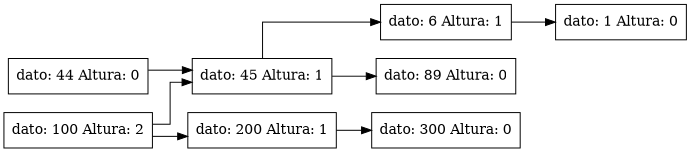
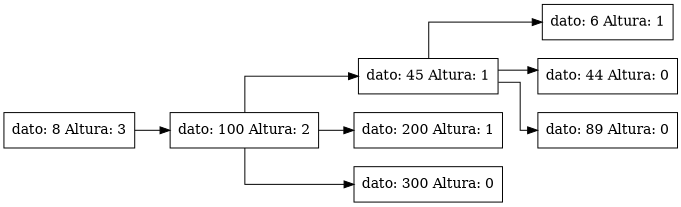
(621, 22) -> none
(165, 70) -> (513, 70)
none -> (69, 130)
(349, 130) -> (276, 184)
